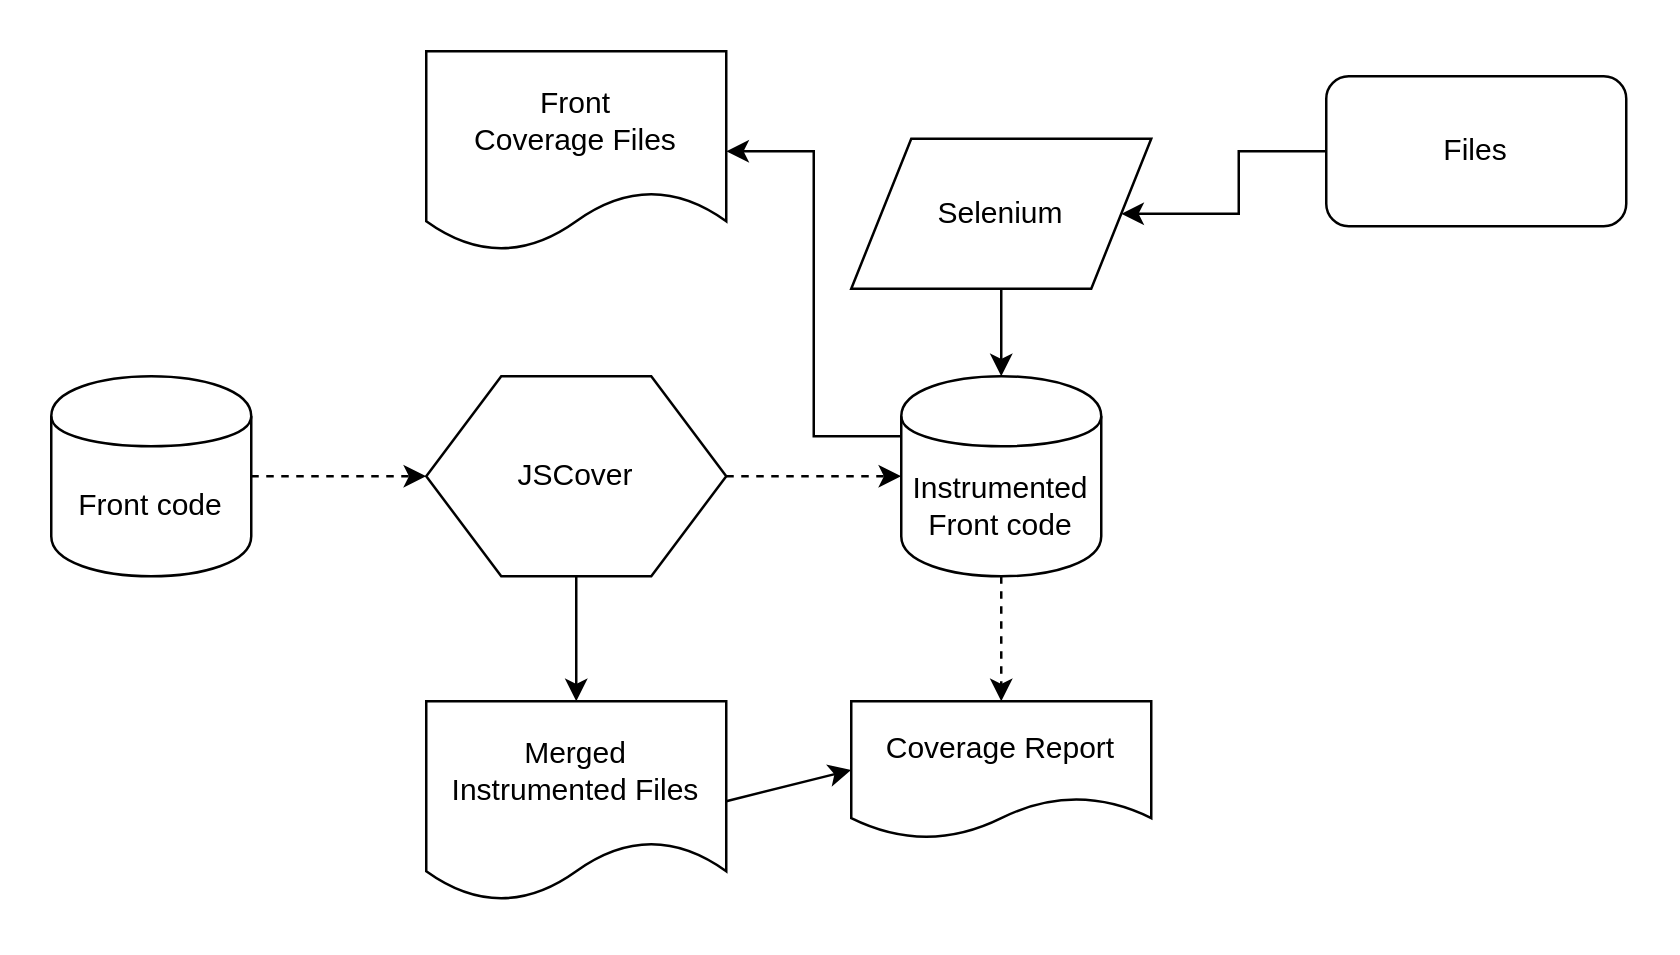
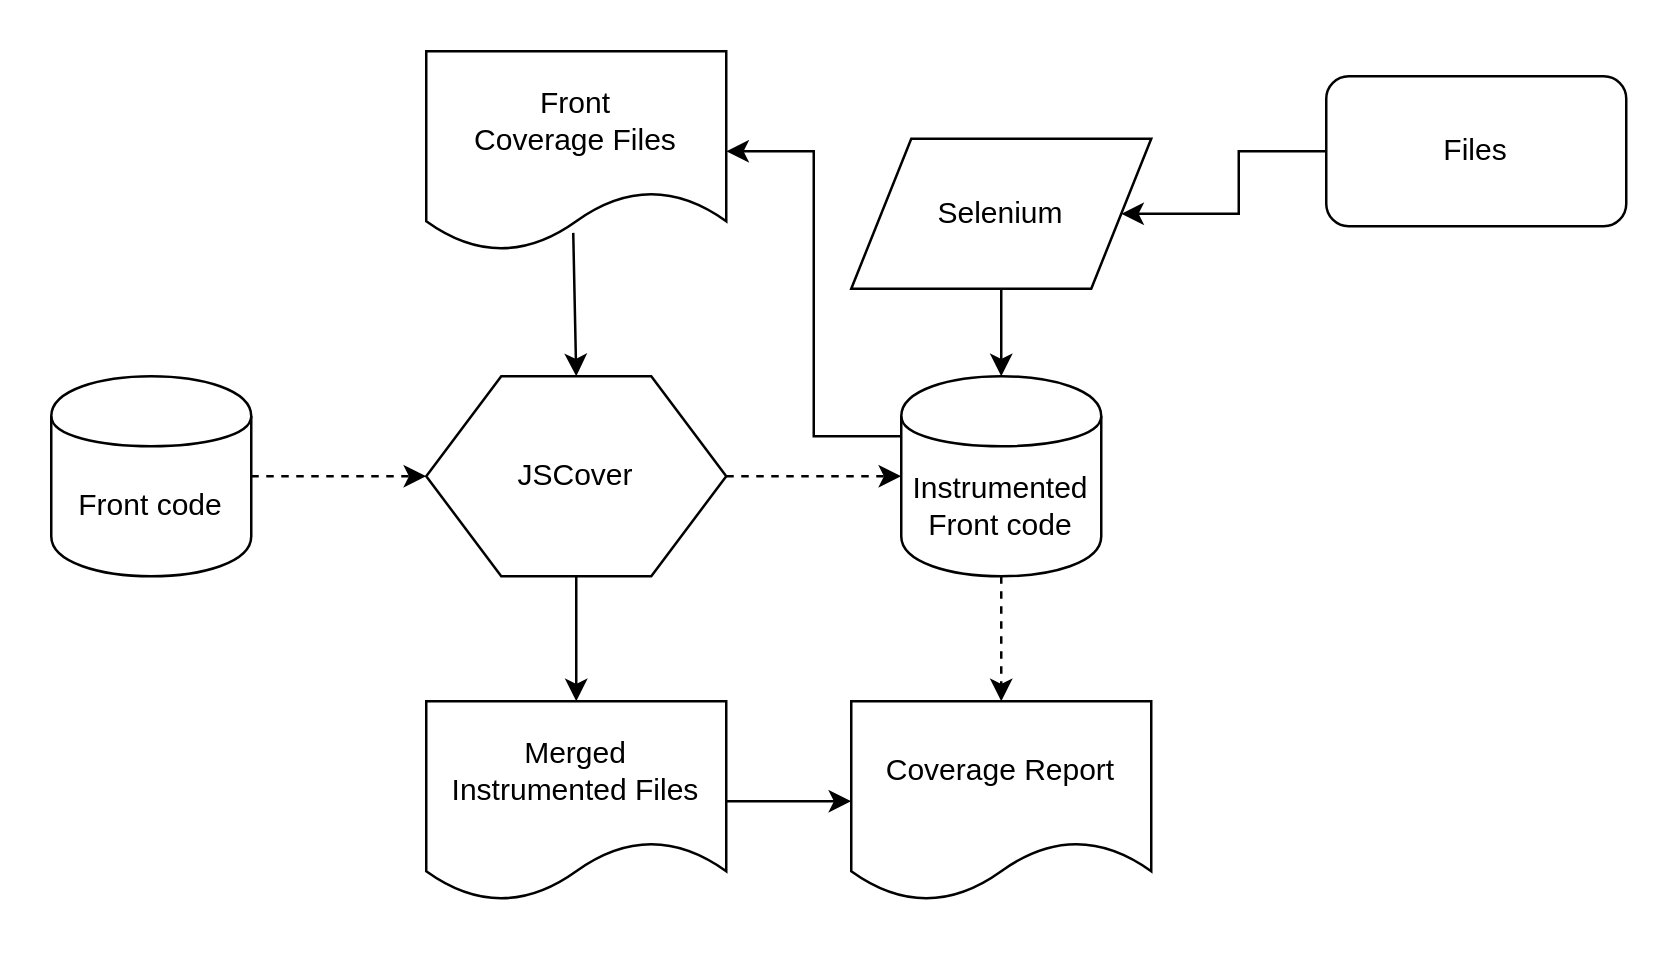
none -> (575, 296)
(1001, 770) -> (1001, 801)
